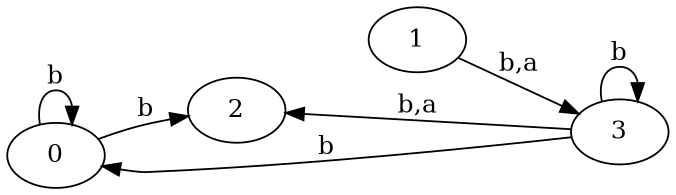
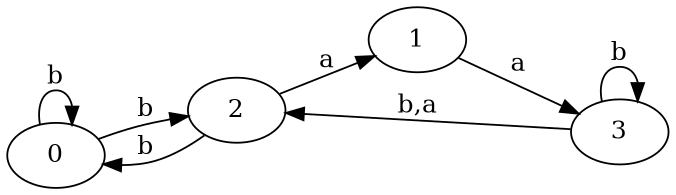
(519, 64) -> (519, 64)
none -> (319, 78)
(346, 159) -> (166, 157)
